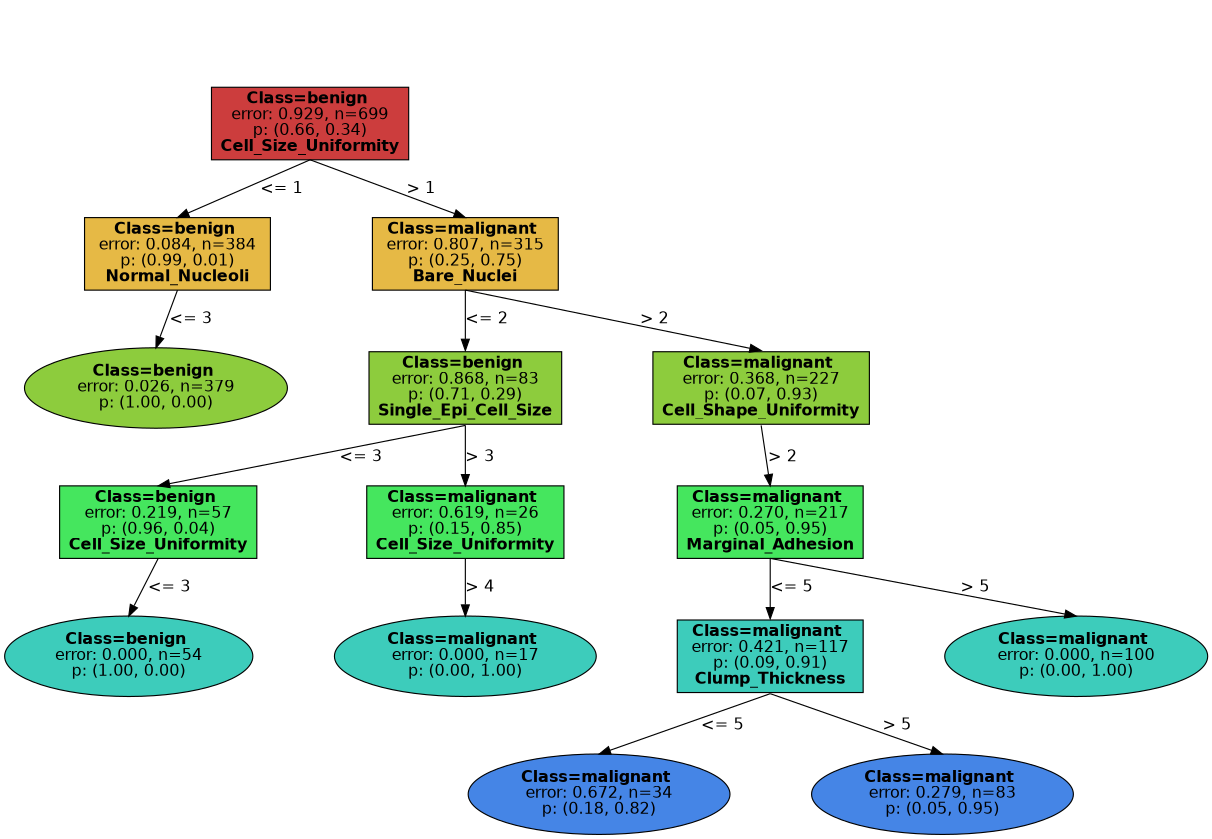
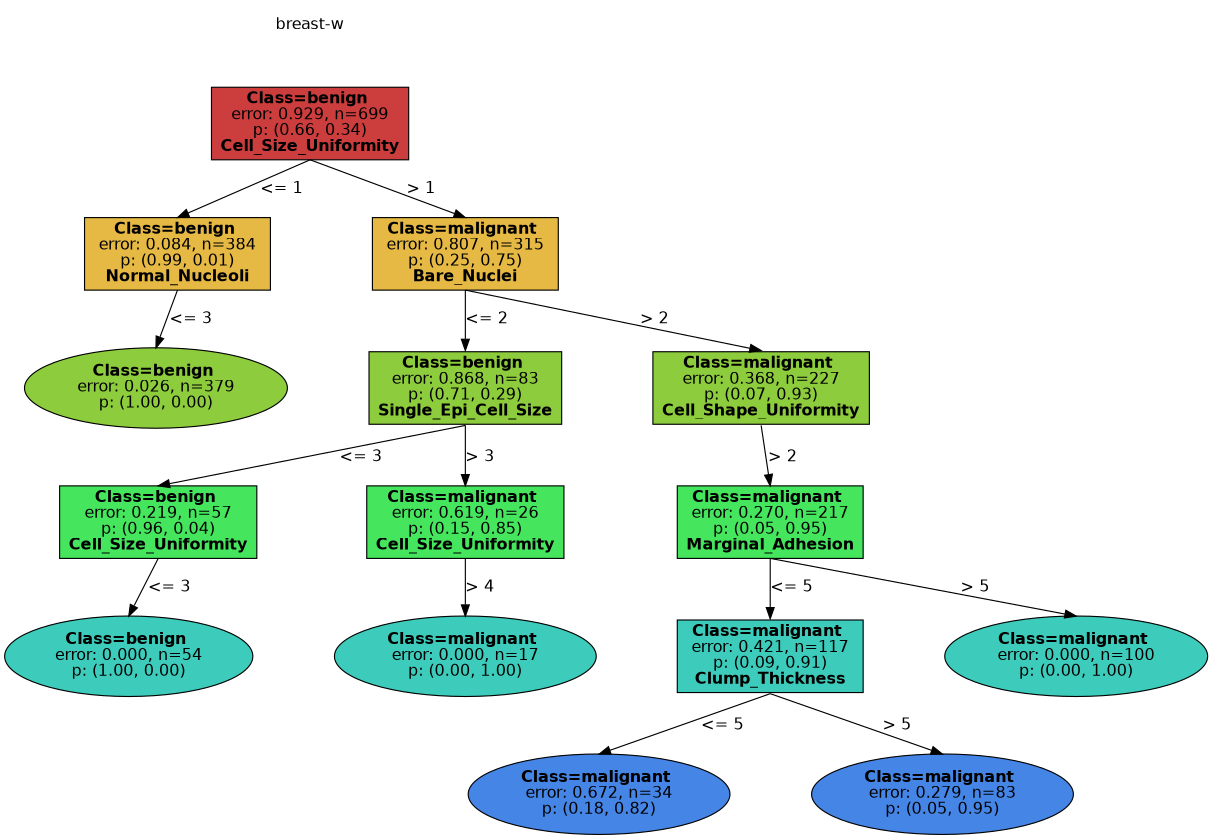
none -> (310, 25)
